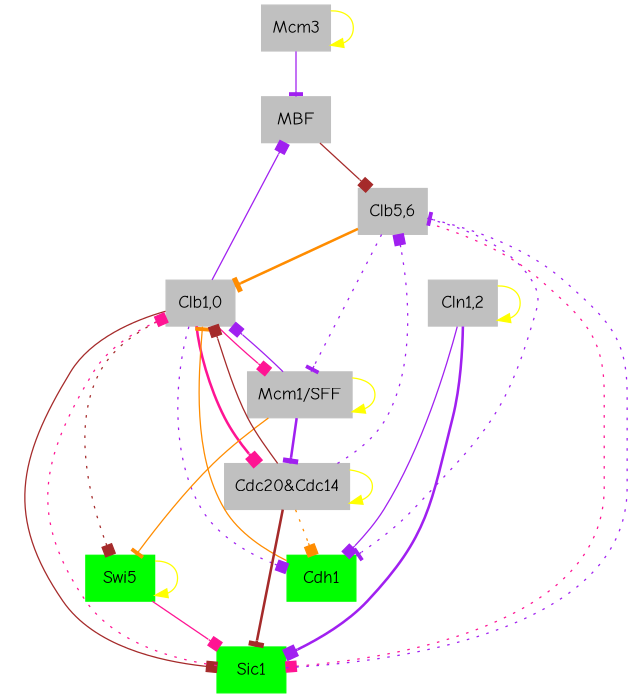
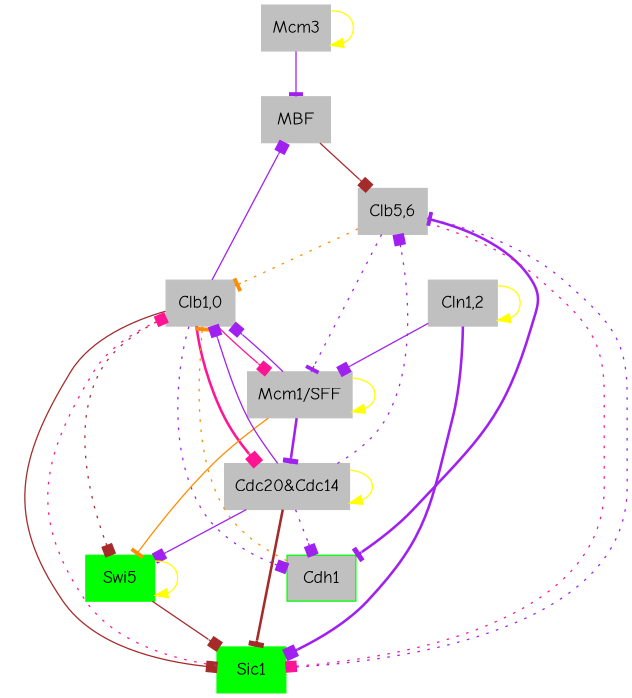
(299, 256) -> (299, 256)
(512, 381) -> (512, 381)
(241, 404) -> (241, 404)
(418, 442) -> (389, 345)
(205, 457) -> (205, 457)
(302, 526) -> (302, 526)
none -> (206, 531)
(321, 578) -> (321, 578)
(180, 620) -> (180, 620)
